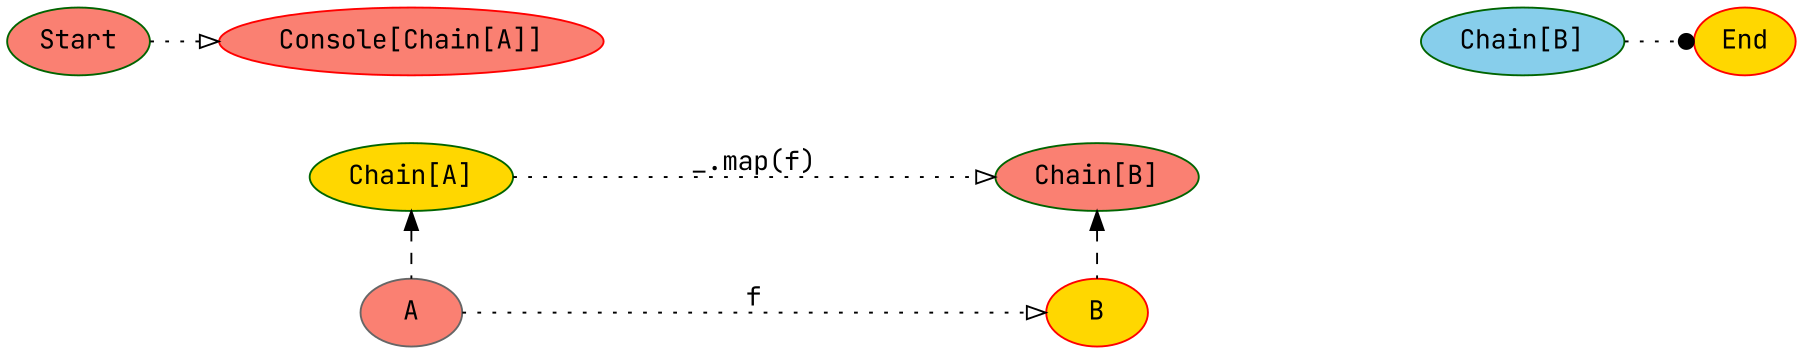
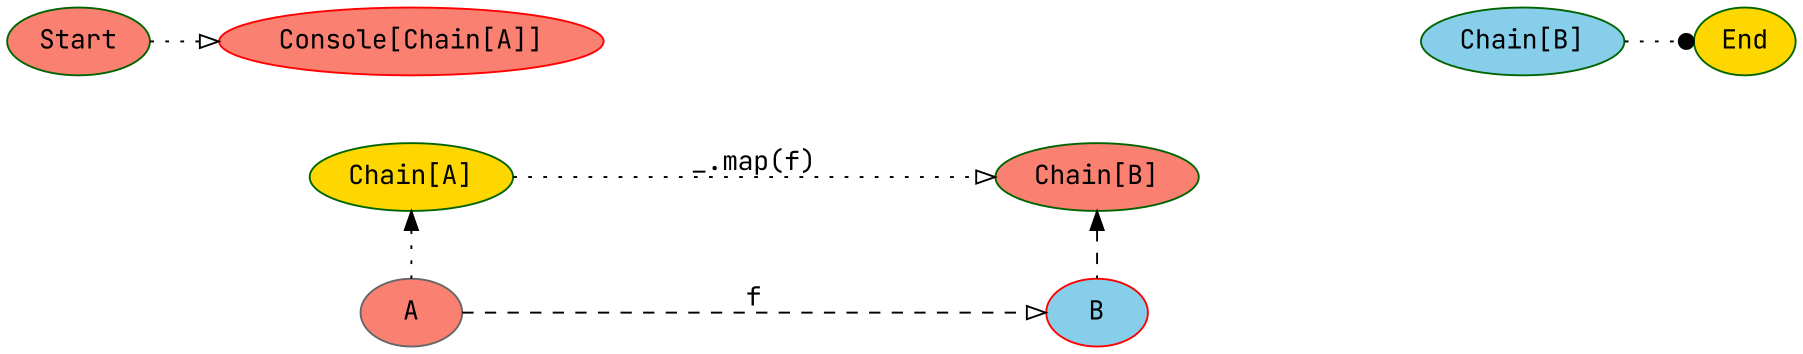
(1745, 41) -> (1745, 41)
(411, 254) -> (411, 254)
(744, 313) -> (744, 313)
(1097, 313) -> (1097, 313)
